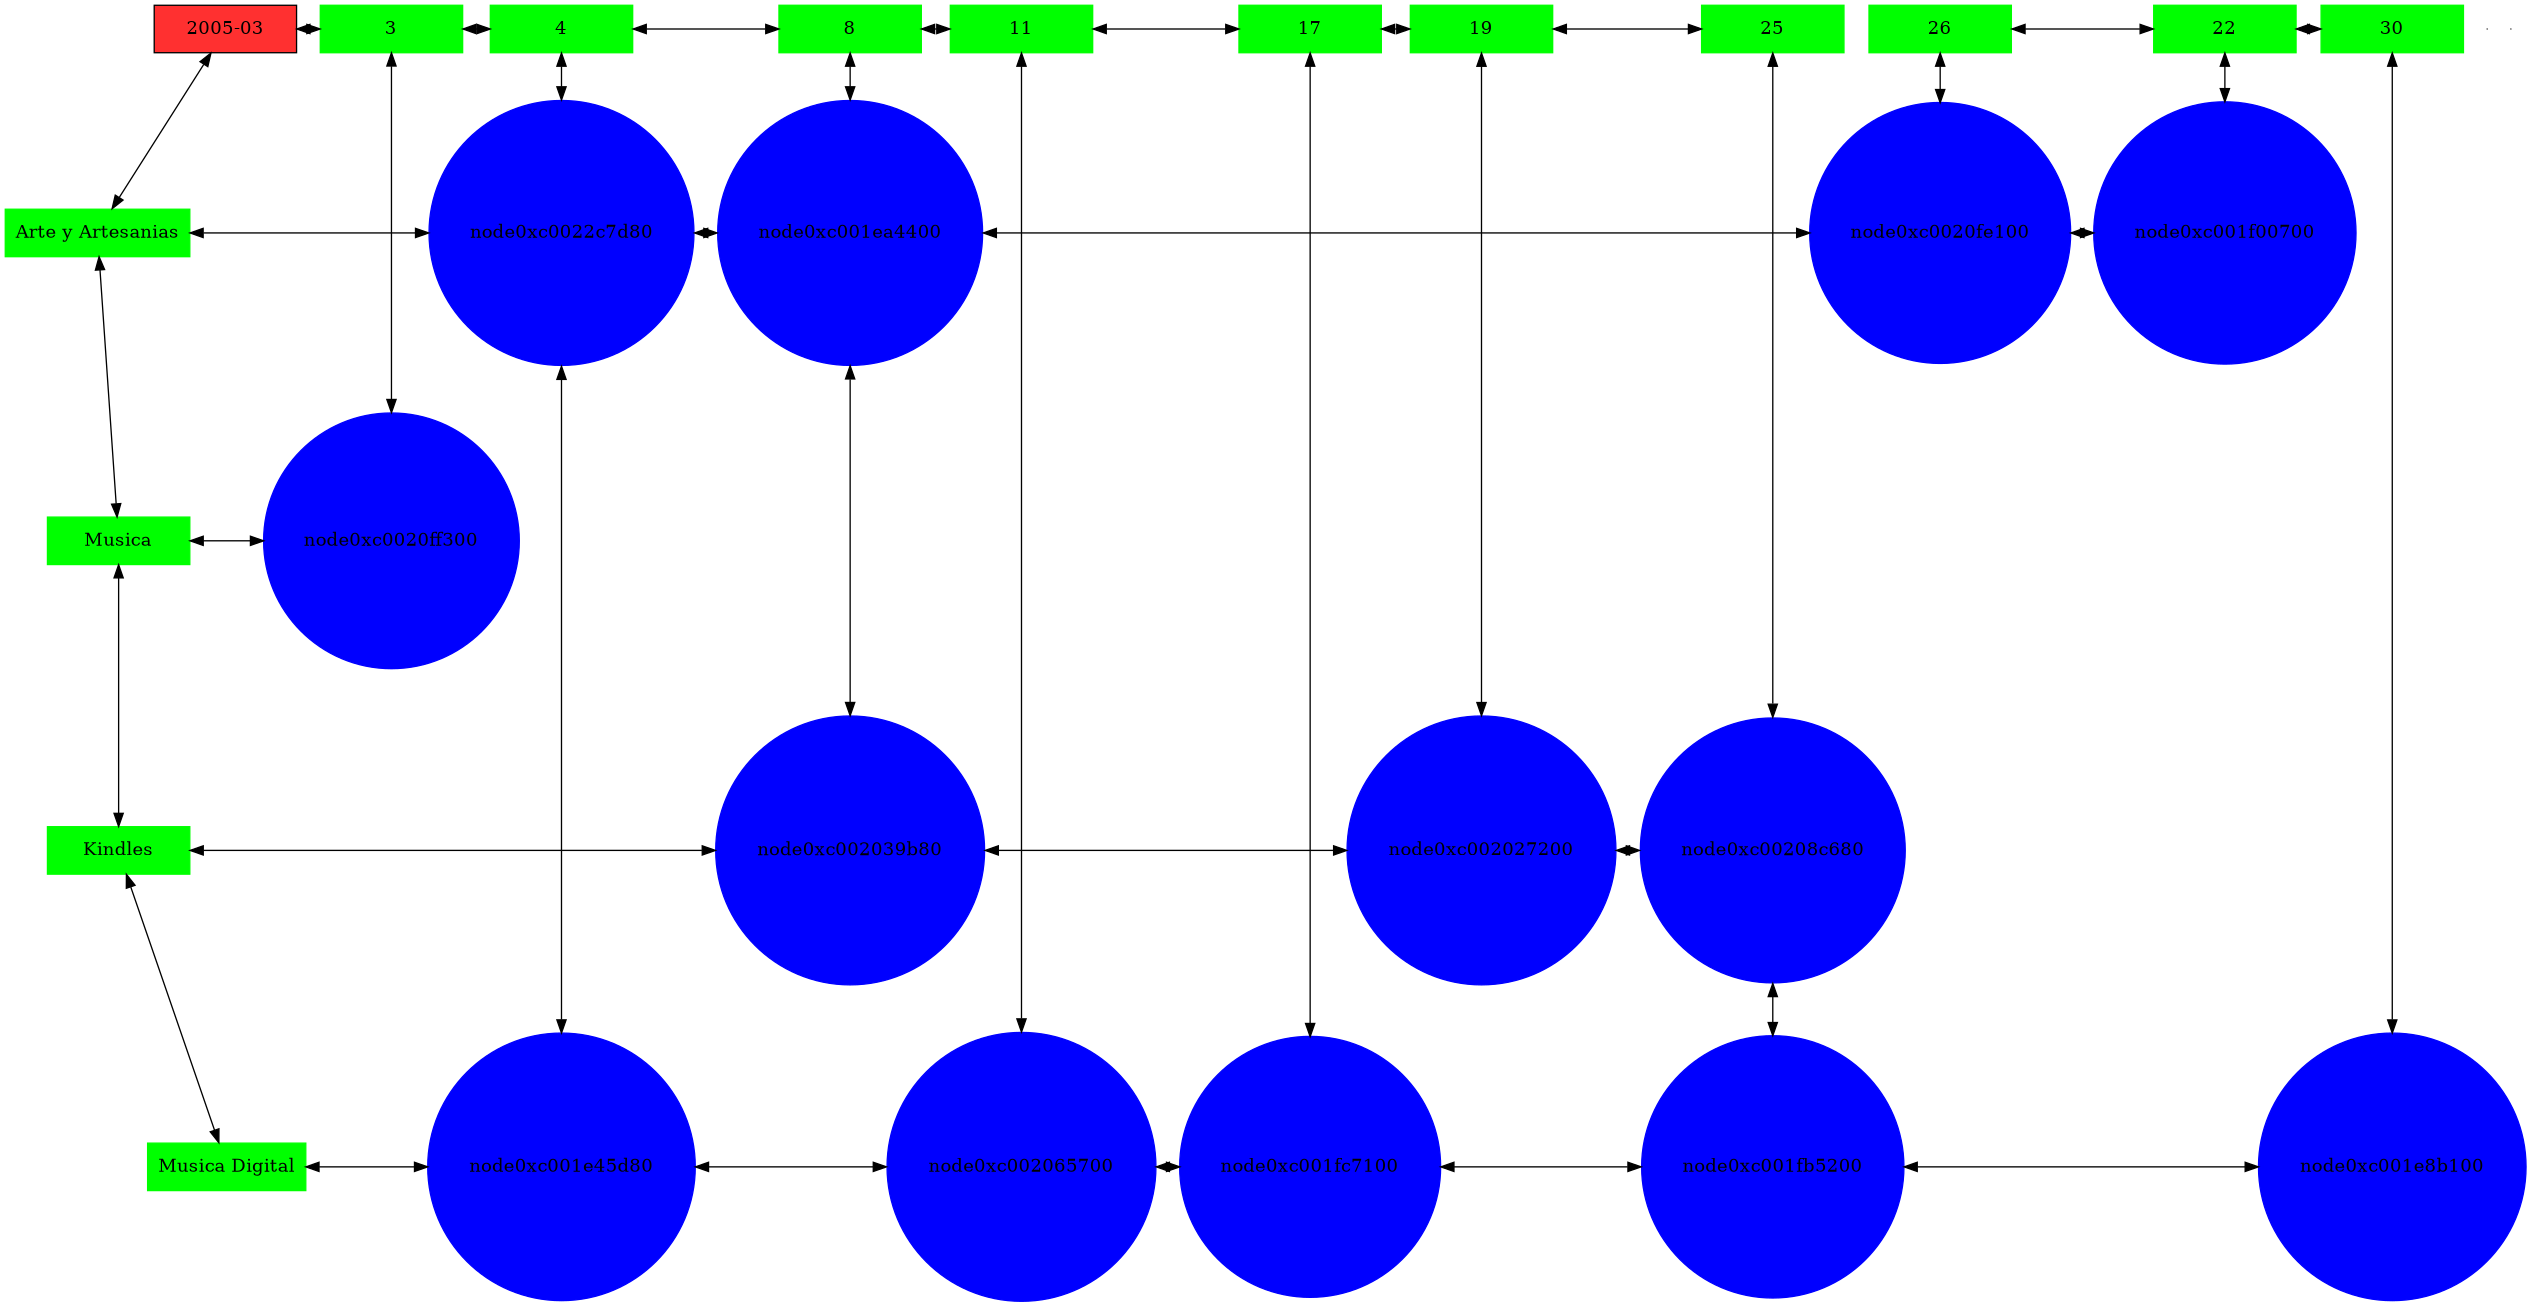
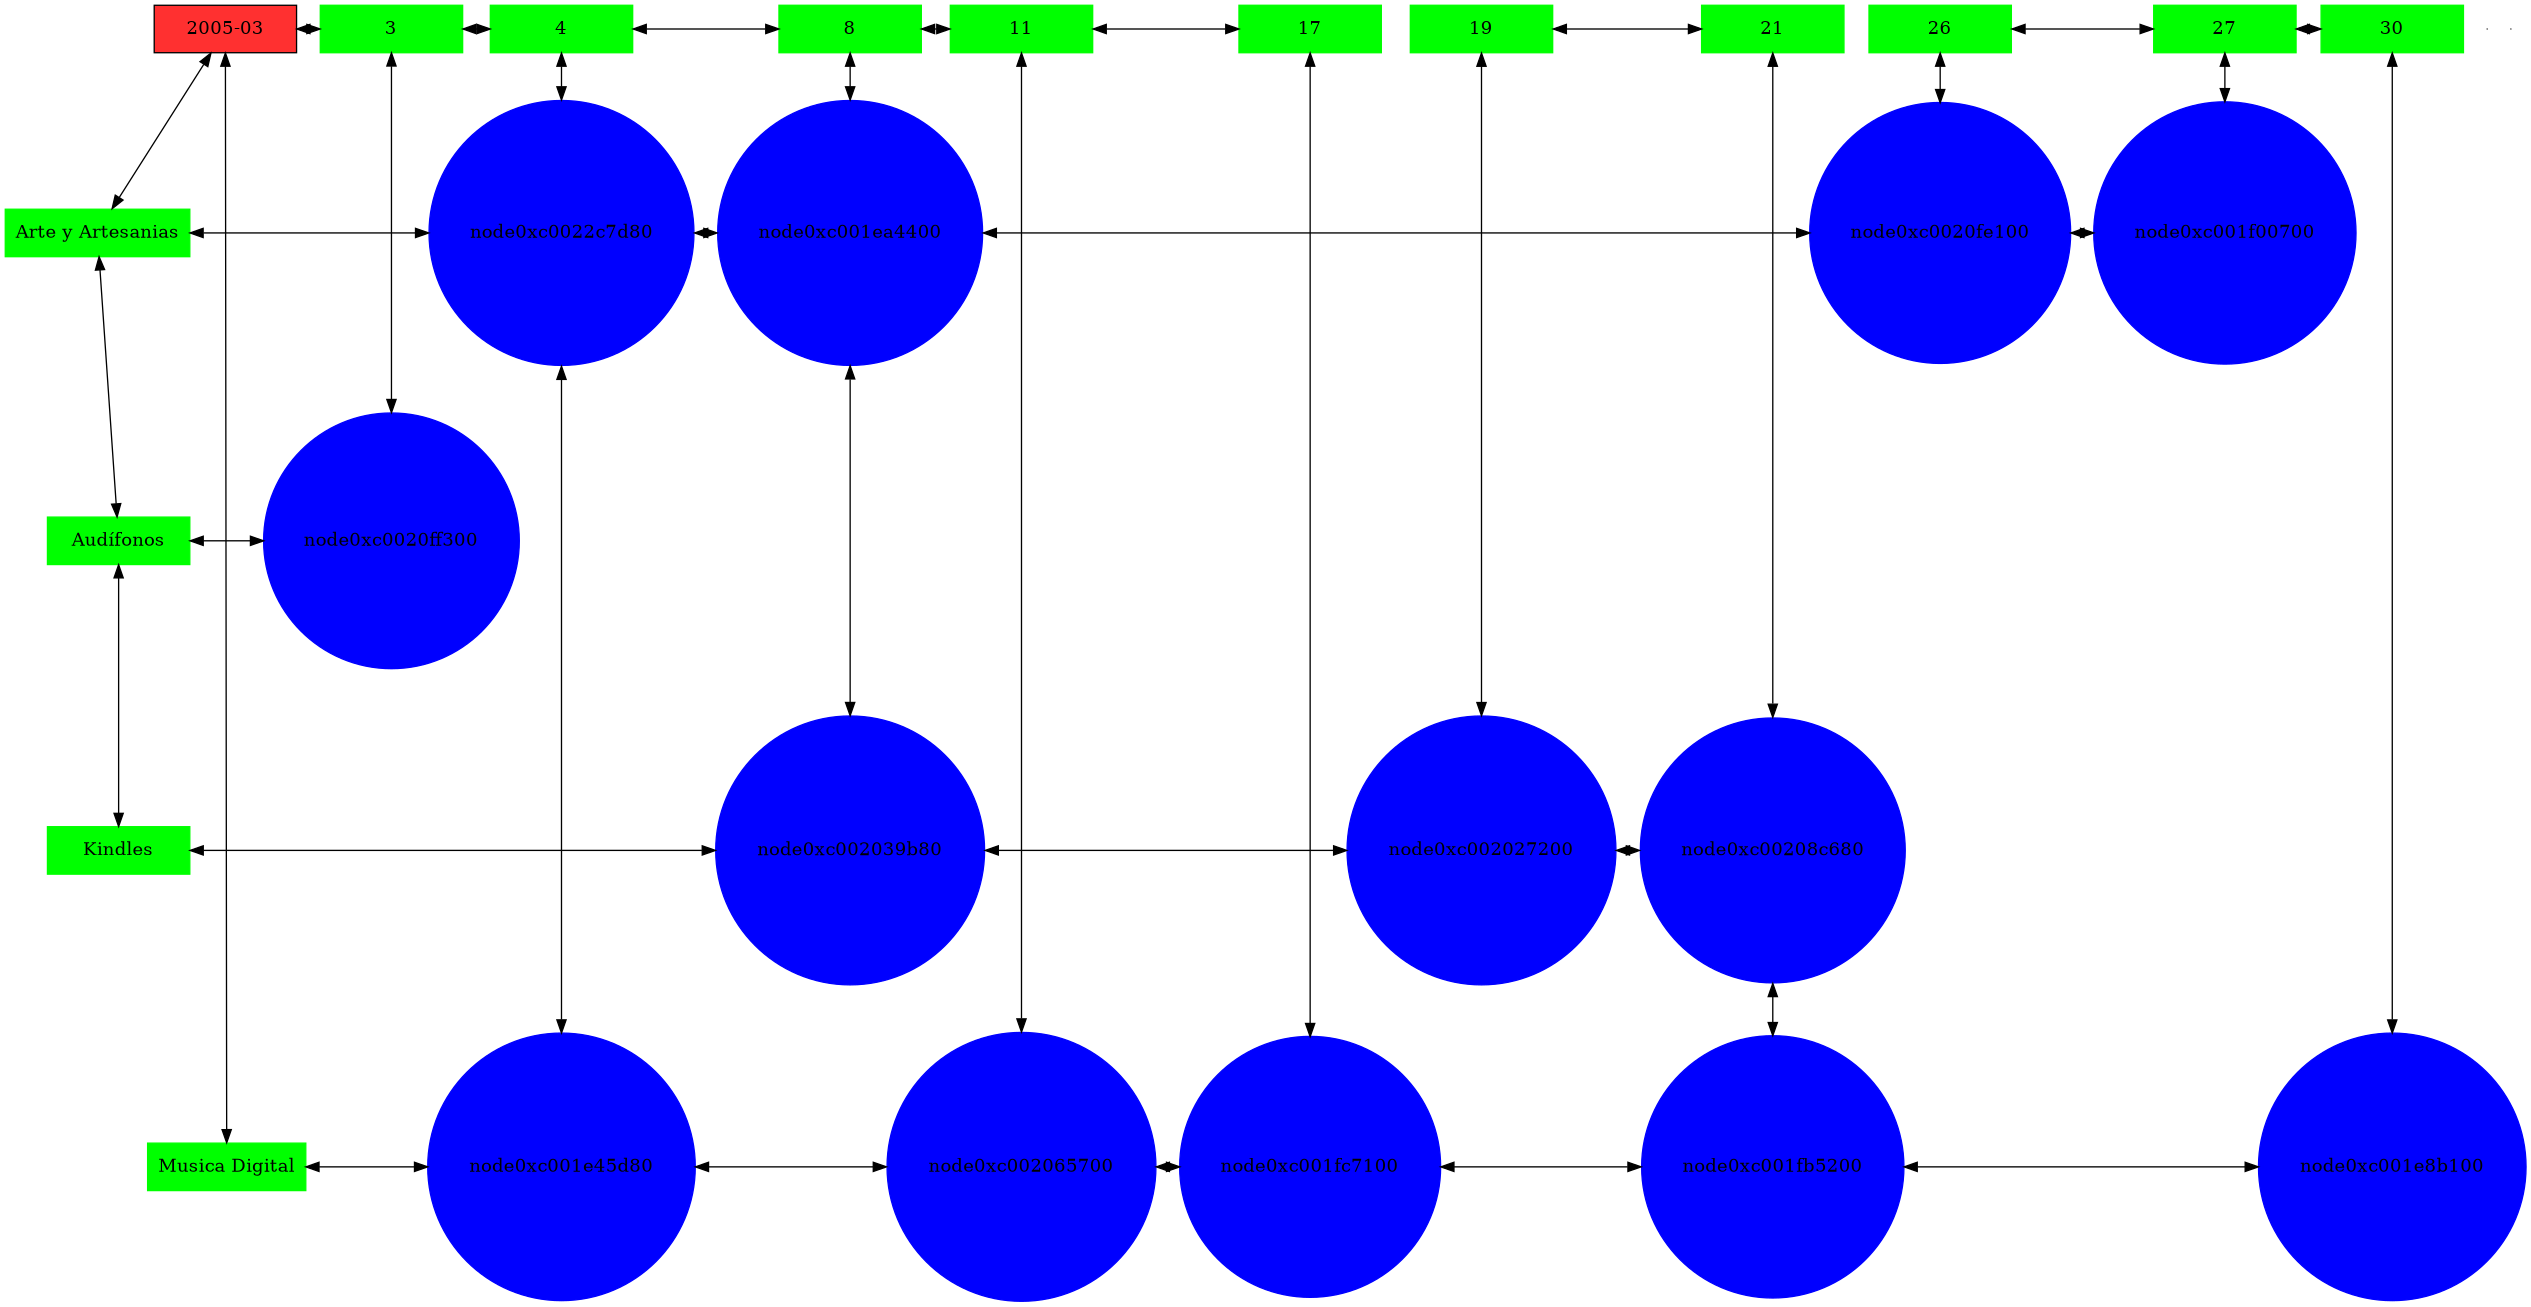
(1396, 29) -> none
(1773, 29) -> (1773, 29)
(2225, 29) -> (2225, 29)
(119, 541) -> (119, 541)
(173, 1009) -> (226, 598)
